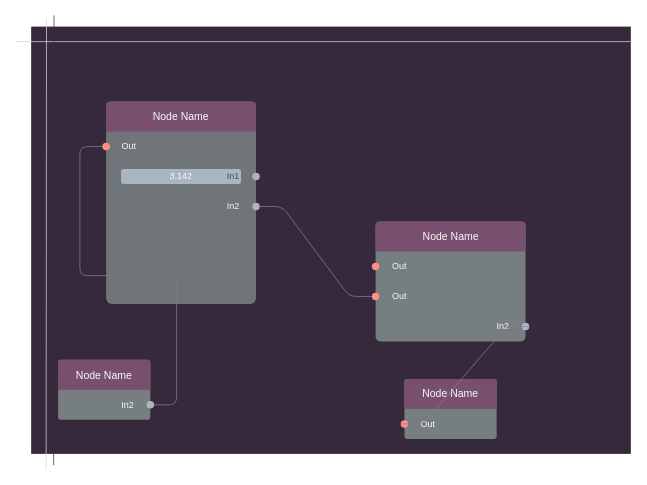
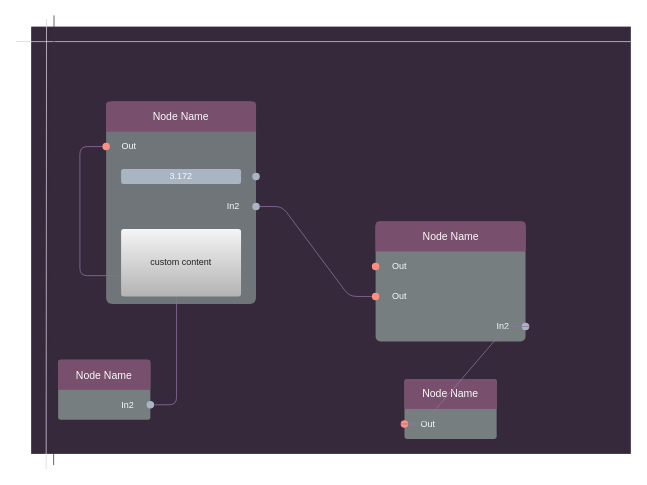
(181, 177) -> (181, 177)
(226, 177) -> none
none -> (181, 263)
